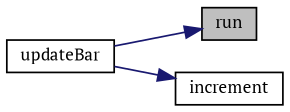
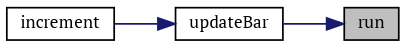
(136, 71) -> (136, 24)
